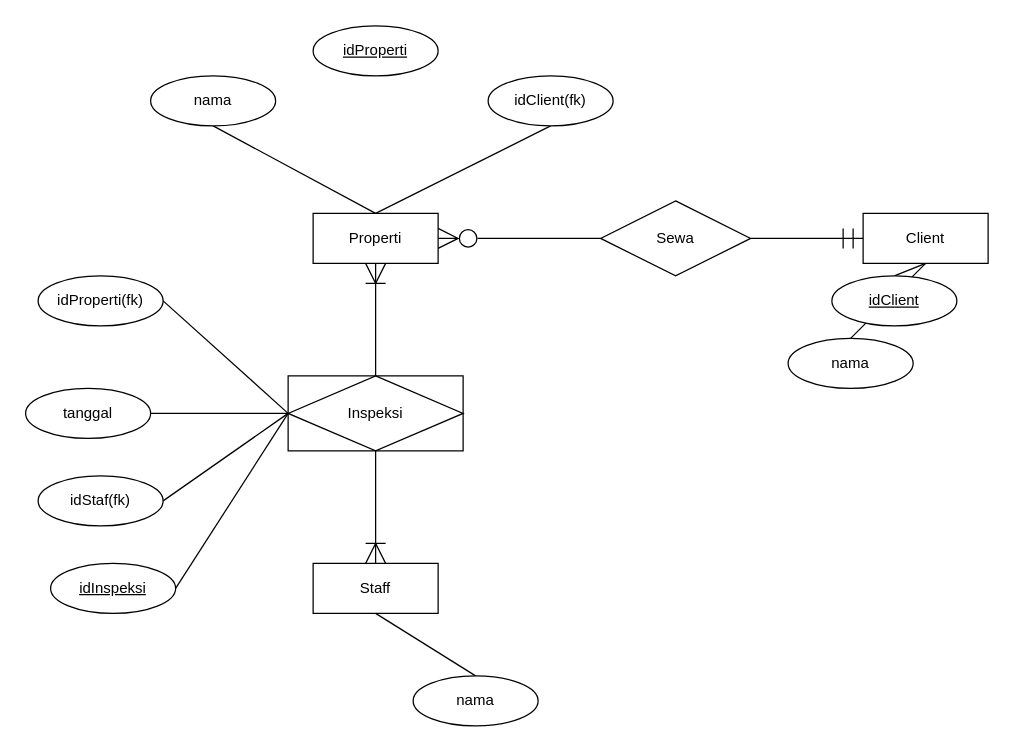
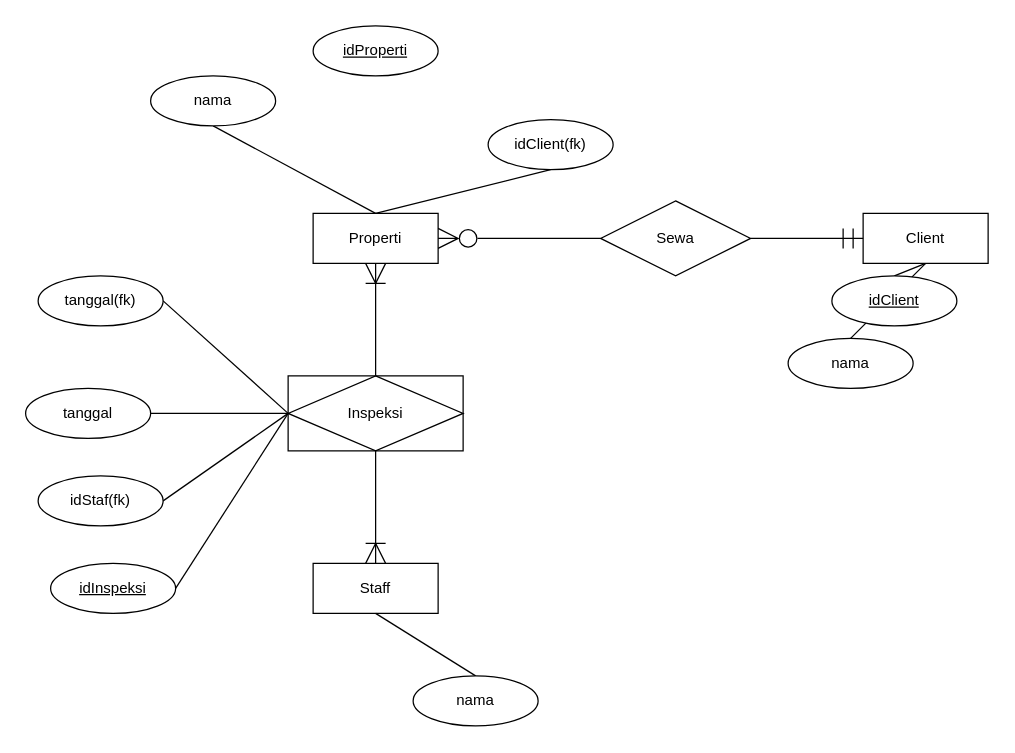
(551, 101) -> (551, 144)
(101, 301) -> (101, 301)
